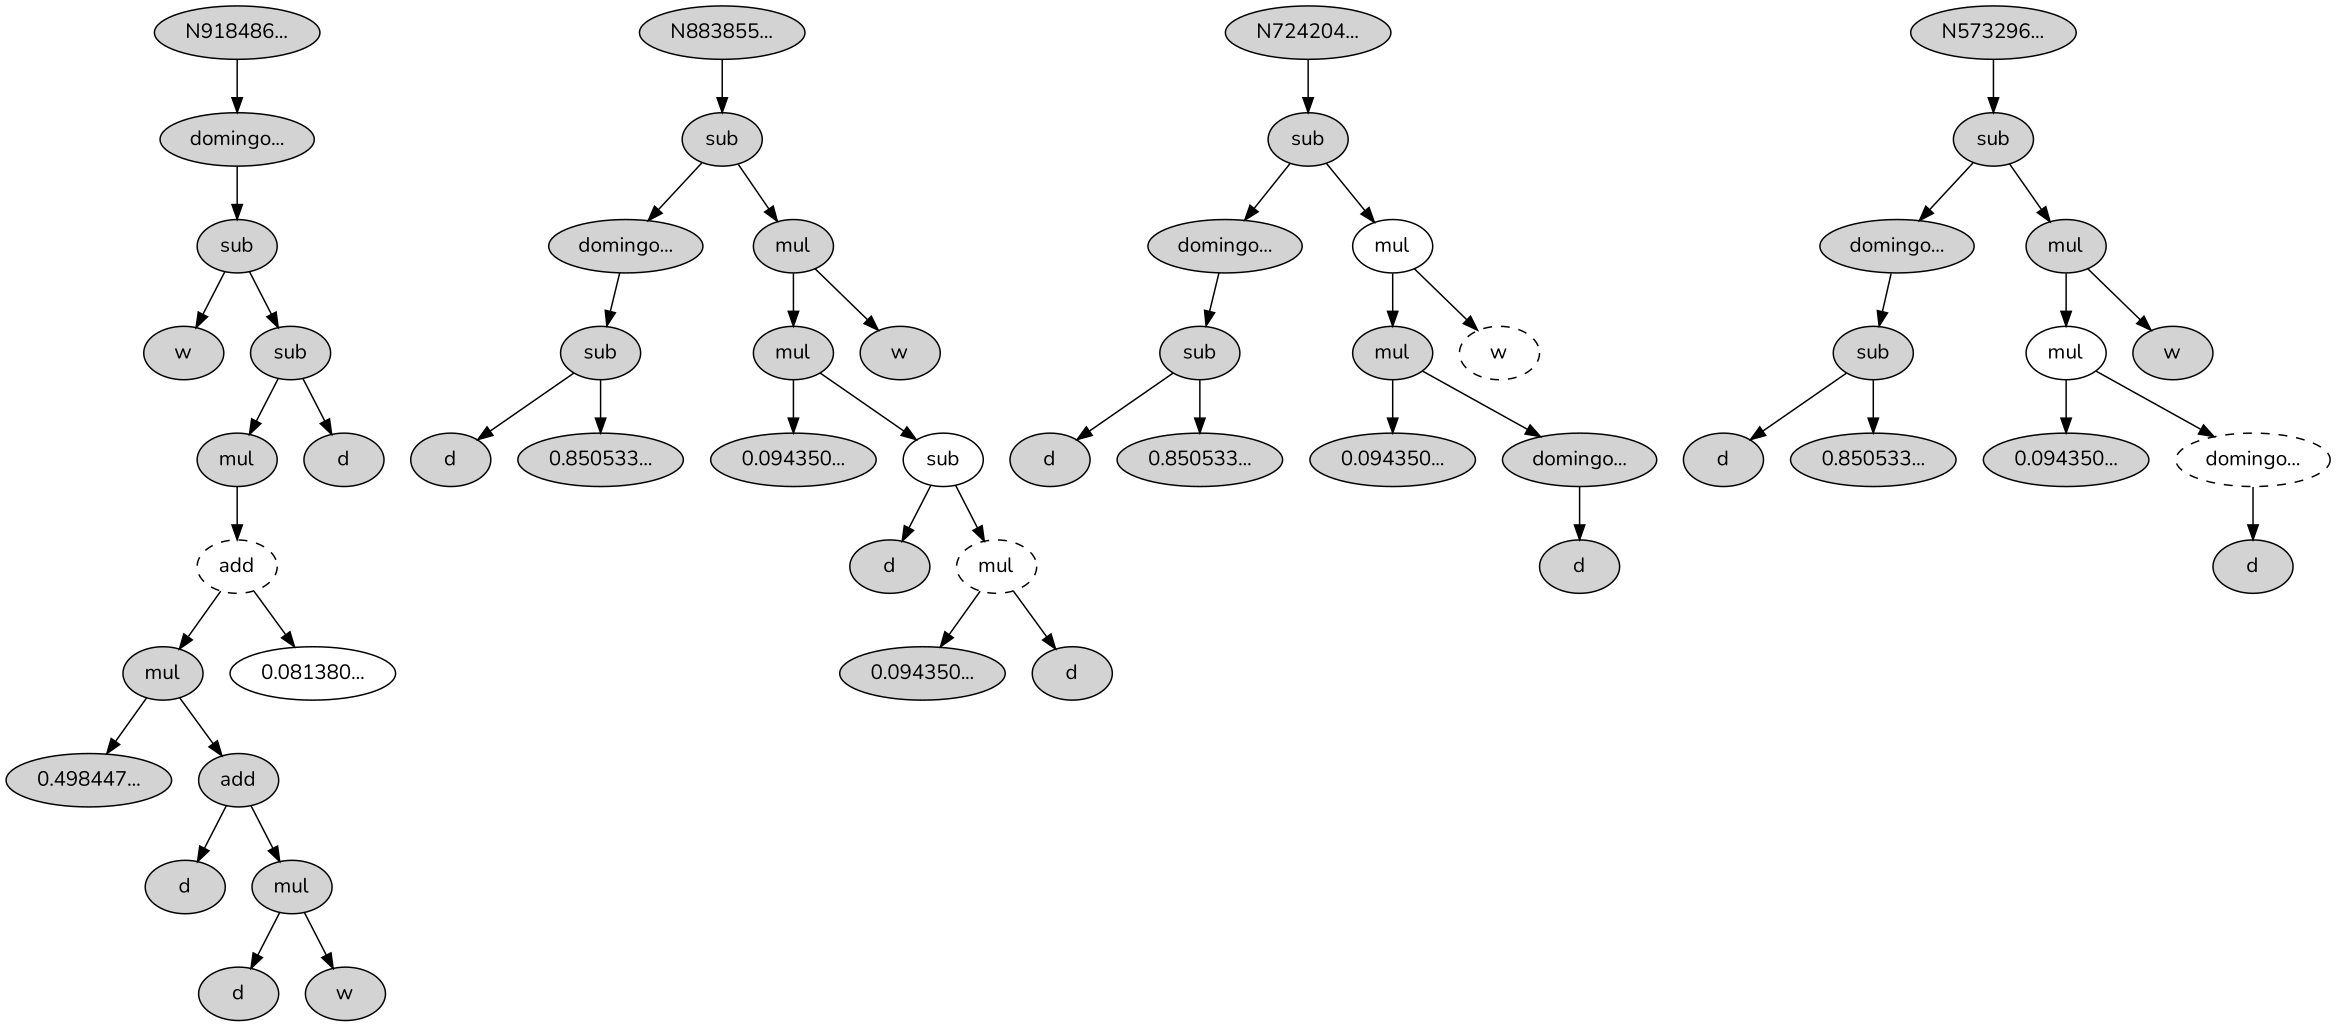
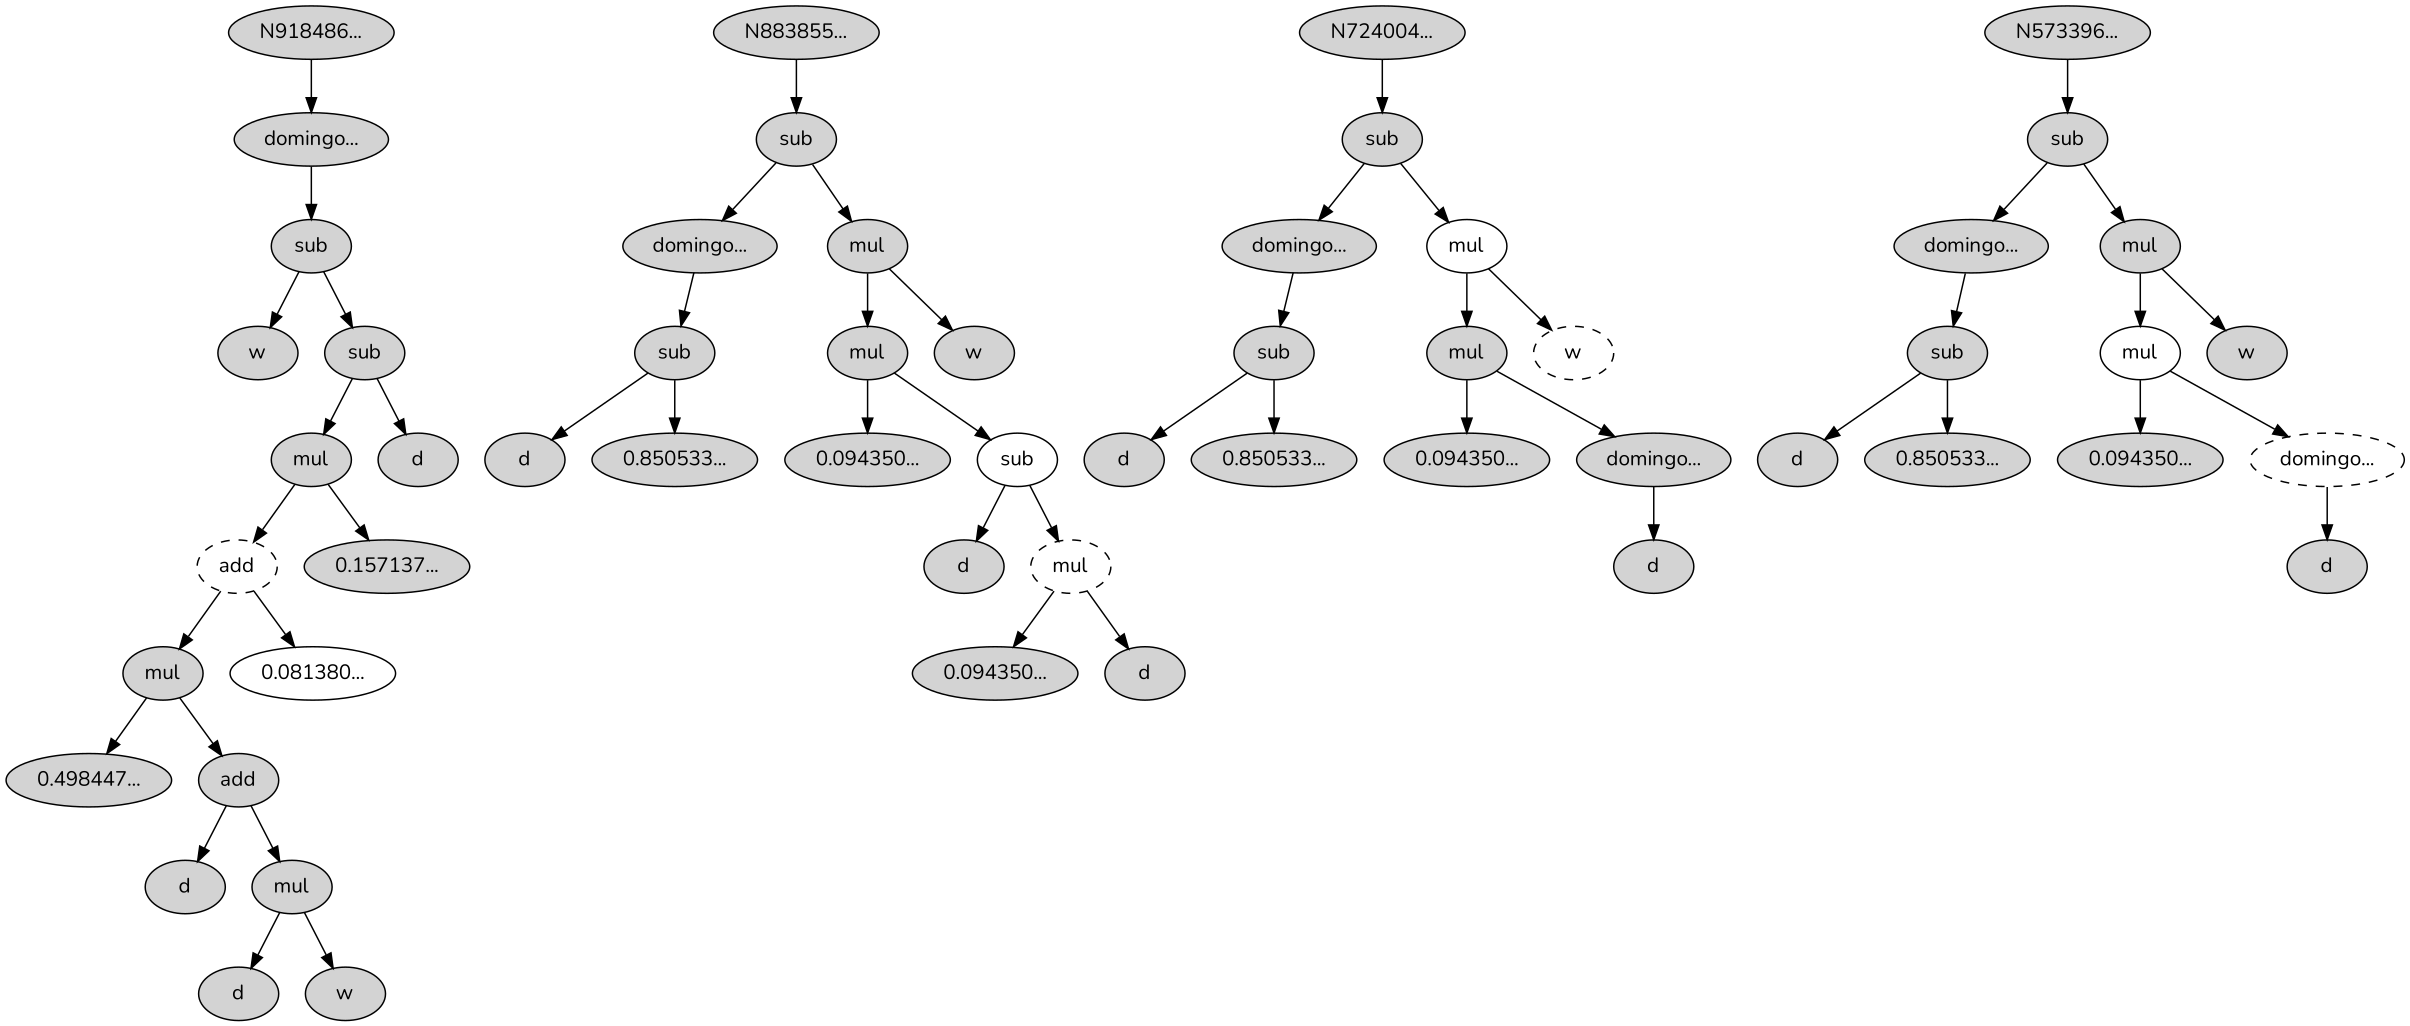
(1308, 33) -> (1382, 33)
(1993, 33) -> (2068, 33)
none -> (387, 567)
